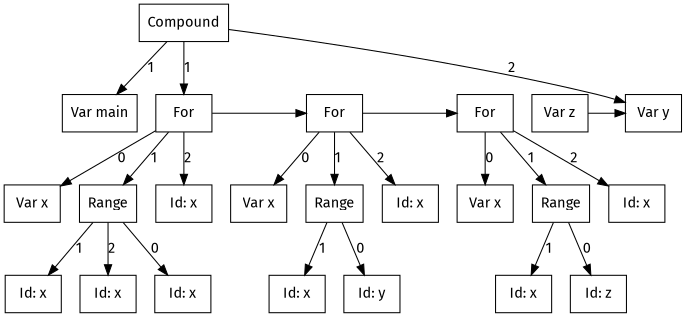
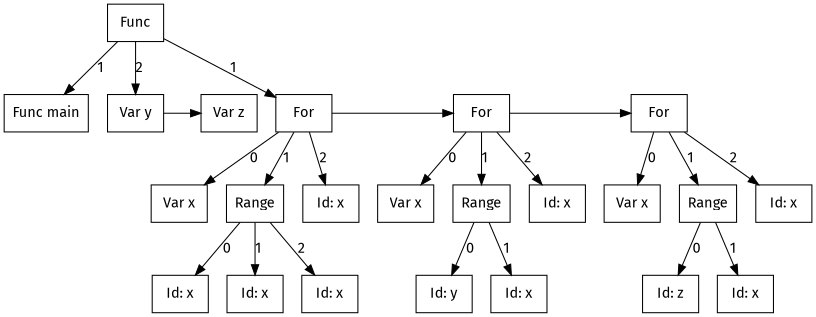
(184, 23) -> (136, 23)
(100, 113) -> (46, 113)
(601, 113) -> (177, 113)
